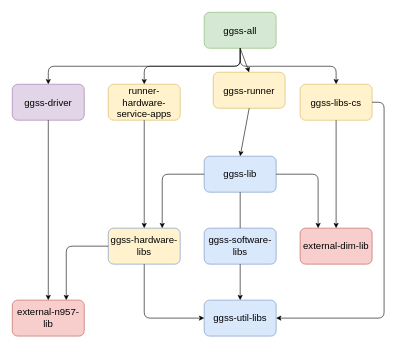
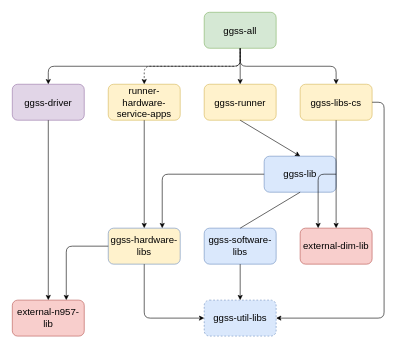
(144, 73) -> (144, 73)
(249, 90) -> (240, 102)
(240, 174) -> (300, 174)
(240, 318) -> (240, 318)
